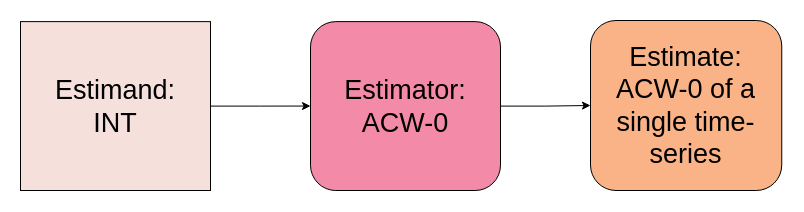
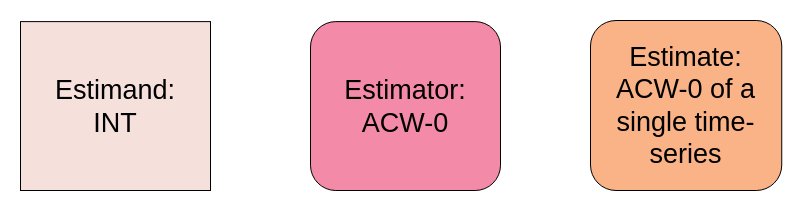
(257, 106) -> none
(542, 106) -> none
